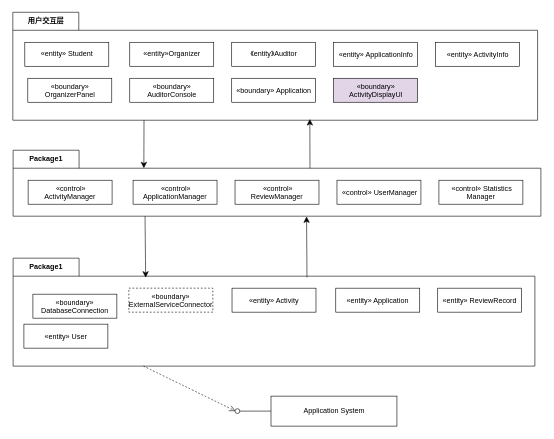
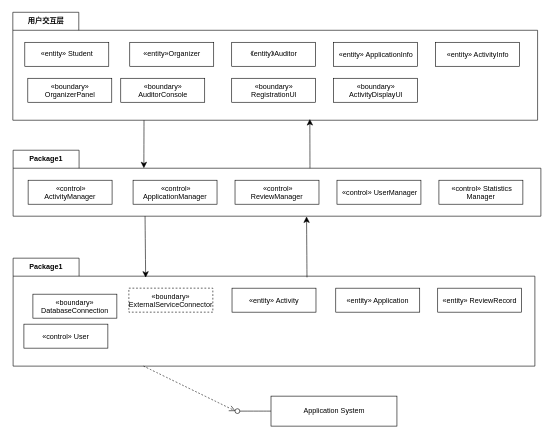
(172, 90) -> (163, 90)
(274, 90) -> (274, 90)
(376, 90) -> (376, 90)
(66, 336) -> (66, 336)
